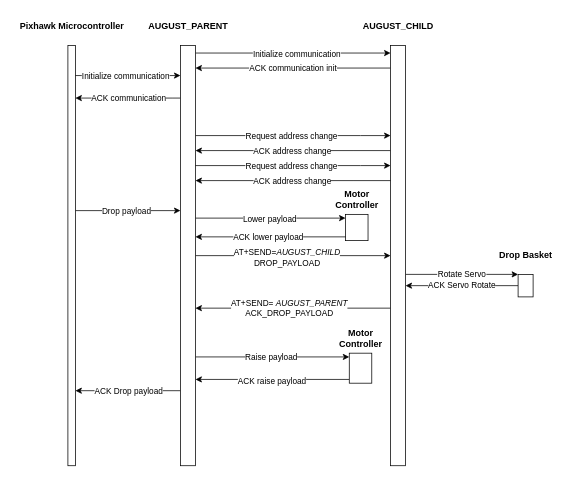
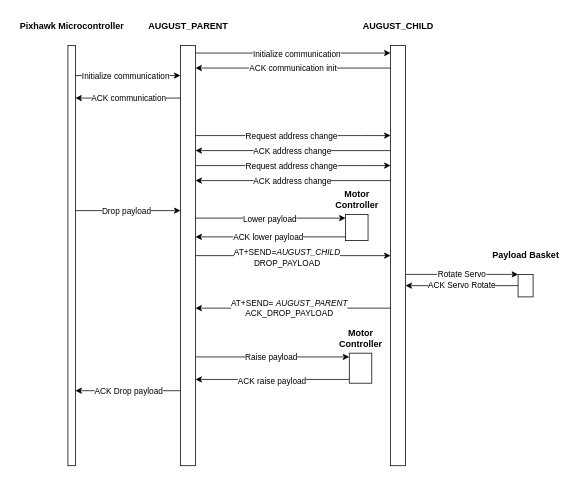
(526, 255) -> (526, 255)
